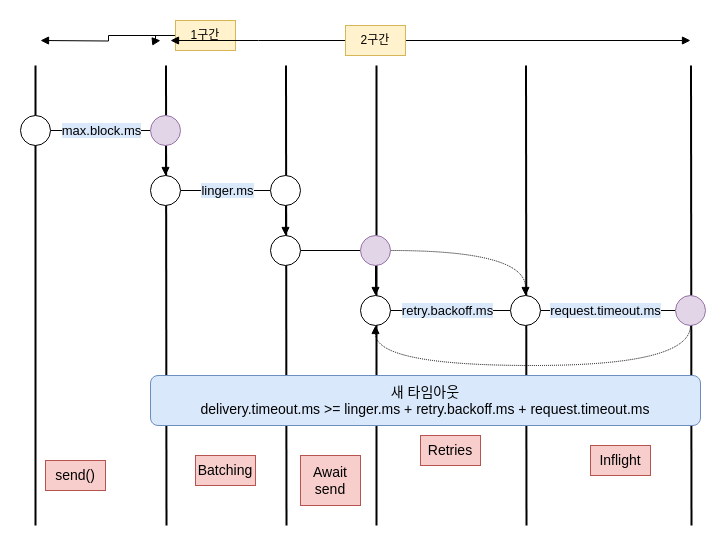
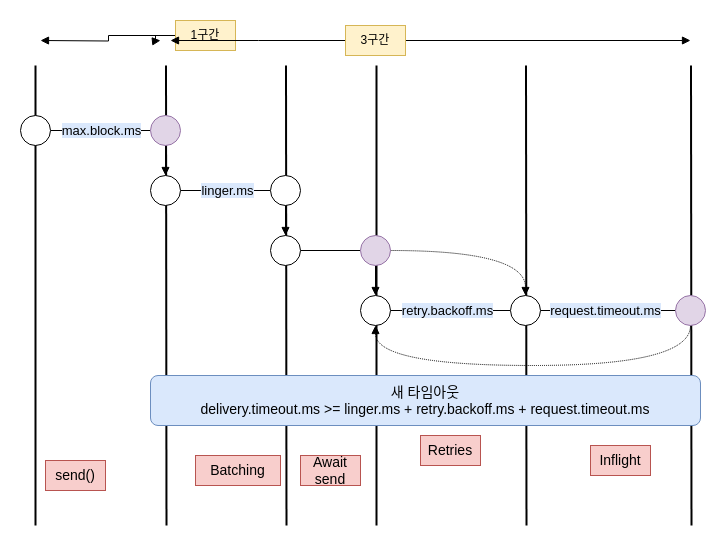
(376, 41) -> (376, 41)
(226, 471) -> (238, 471)
(331, 481) -> (331, 471)
